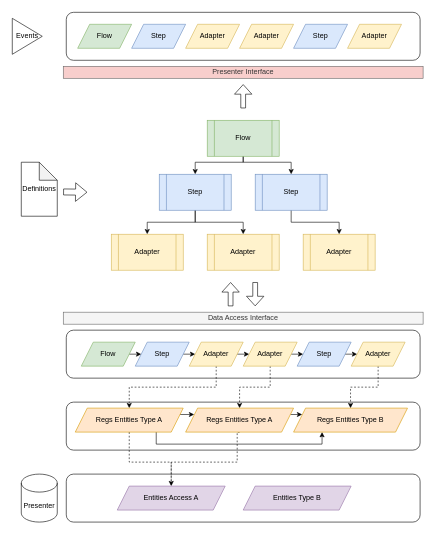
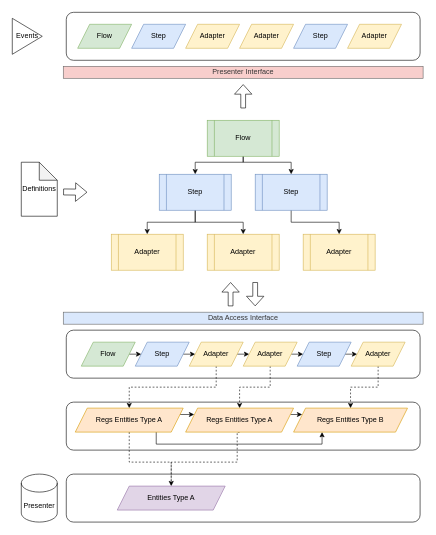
(243, 318) -> (243, 318)
(171, 498) -> (171, 498)
(297, 498) -> none
